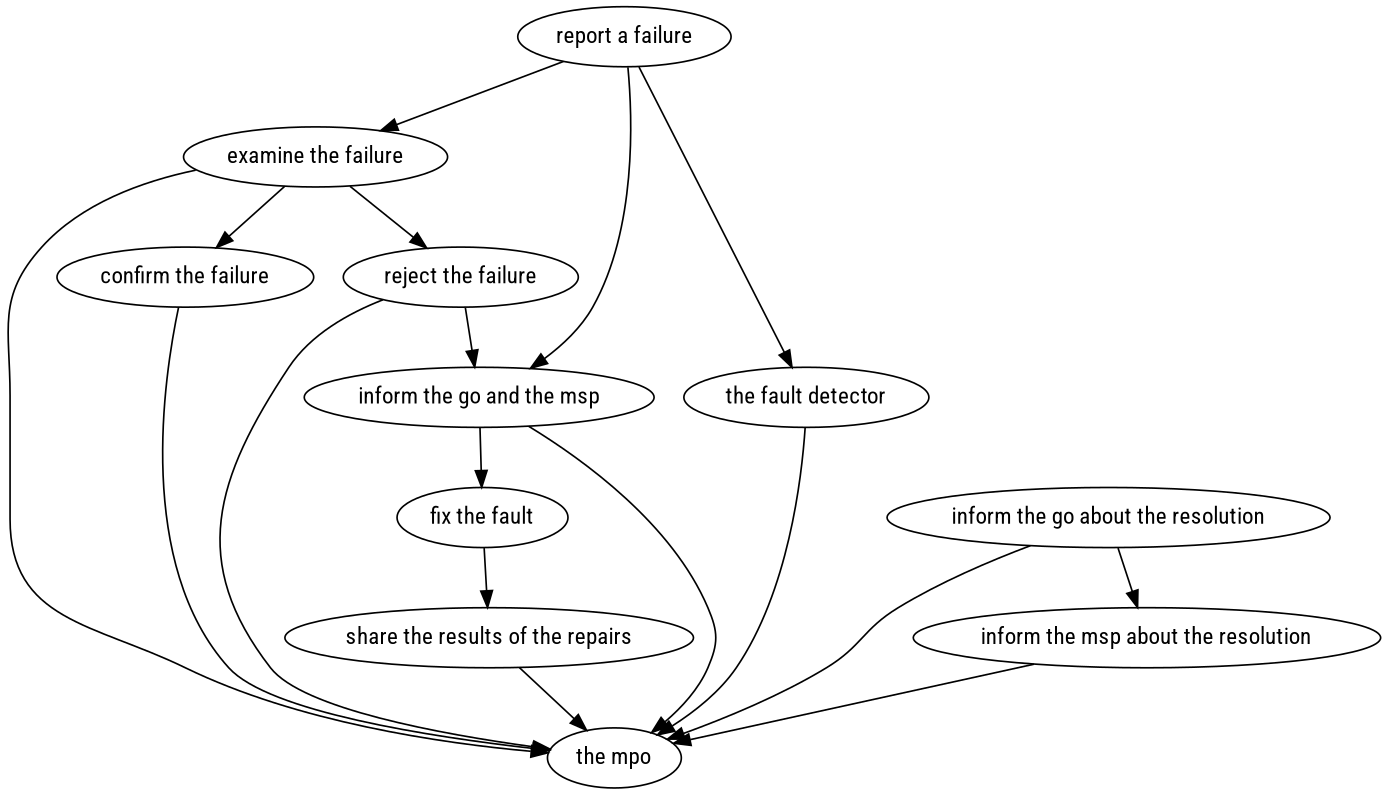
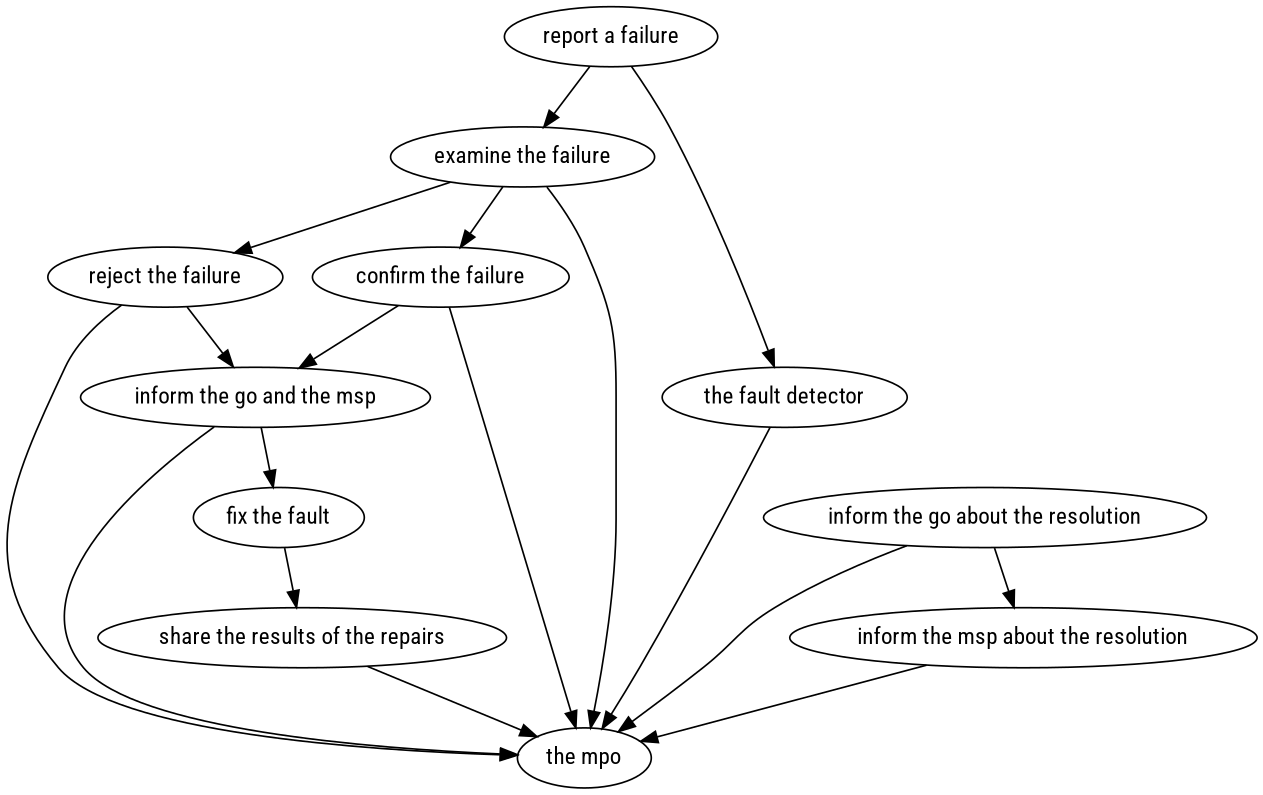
(621, 225) -> (356, 332)
